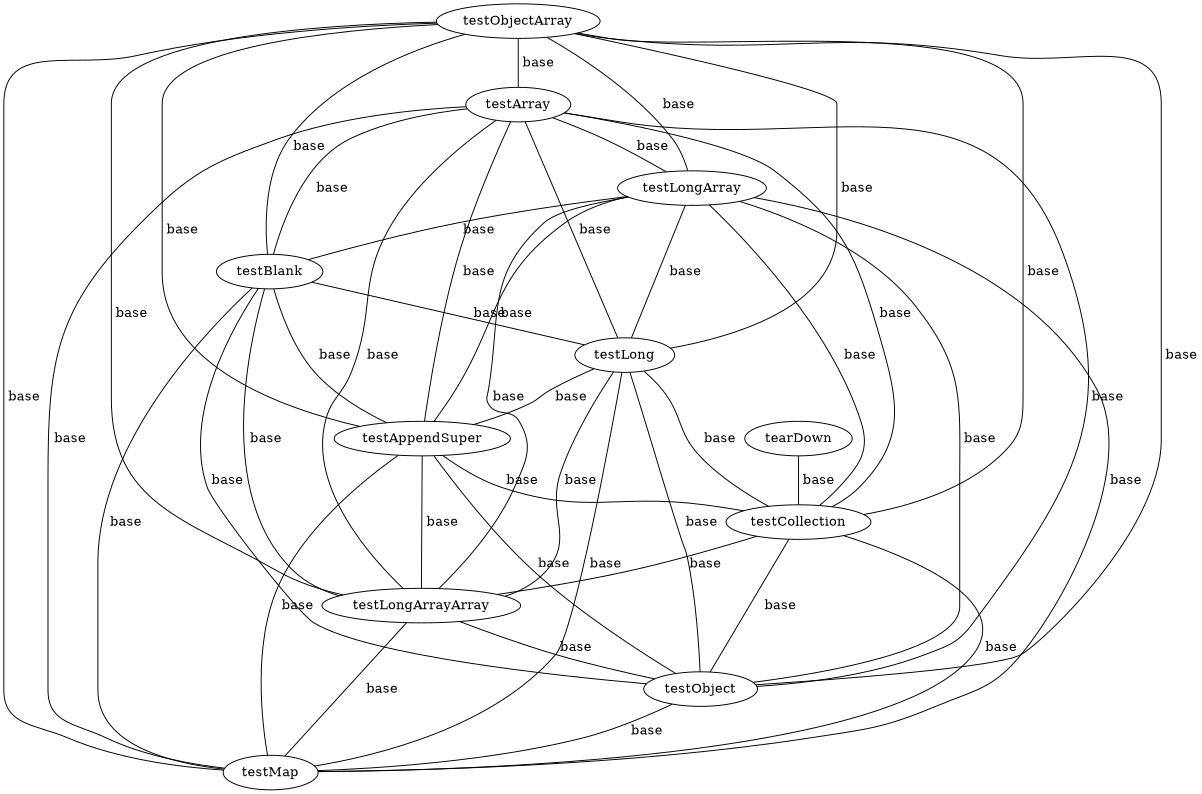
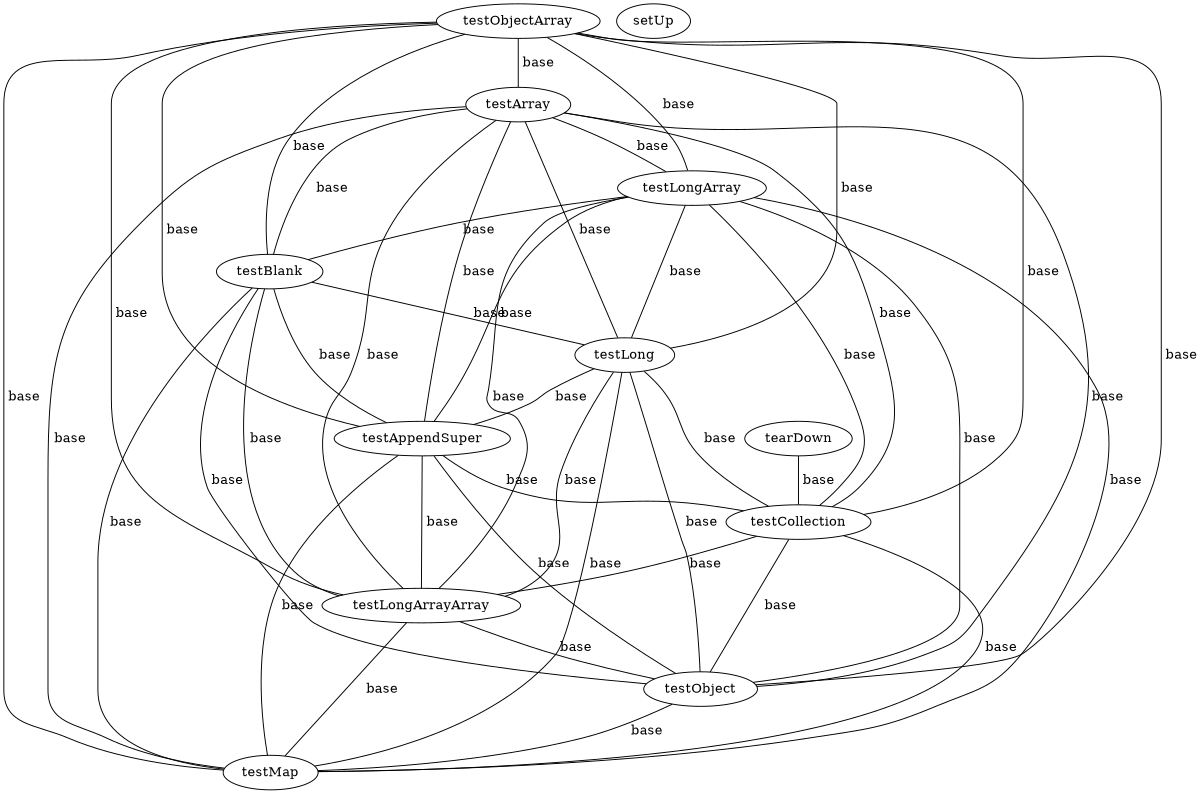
none -> (654, 21)
